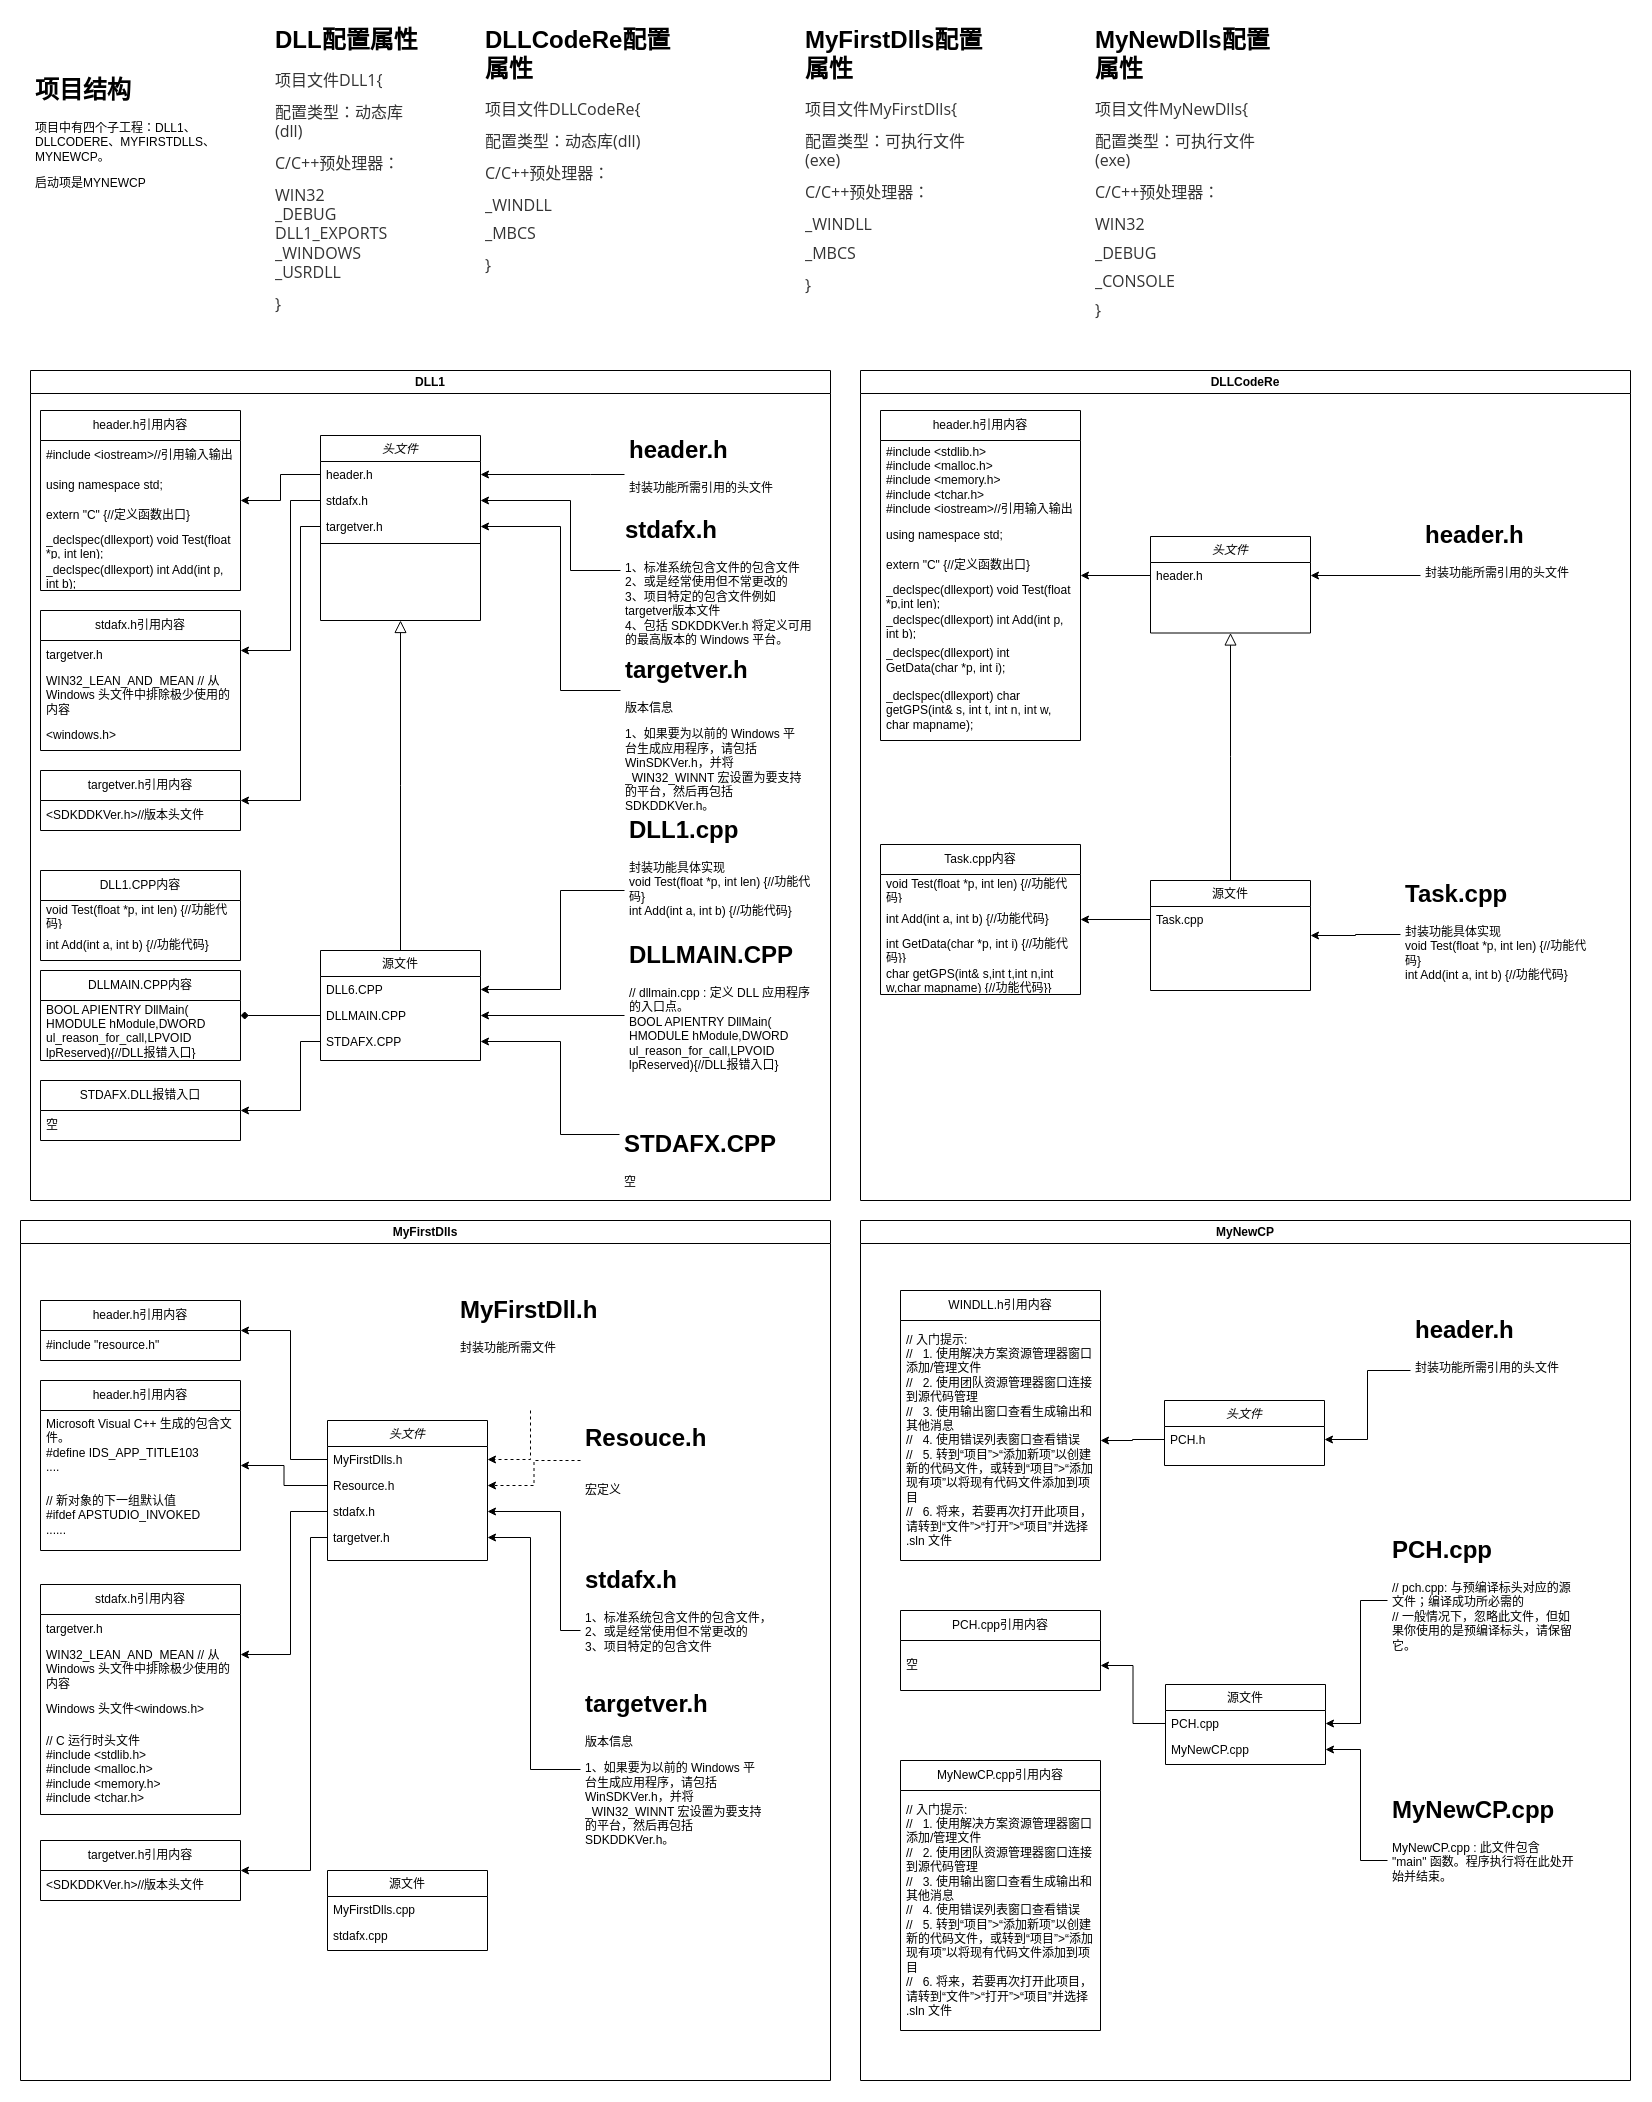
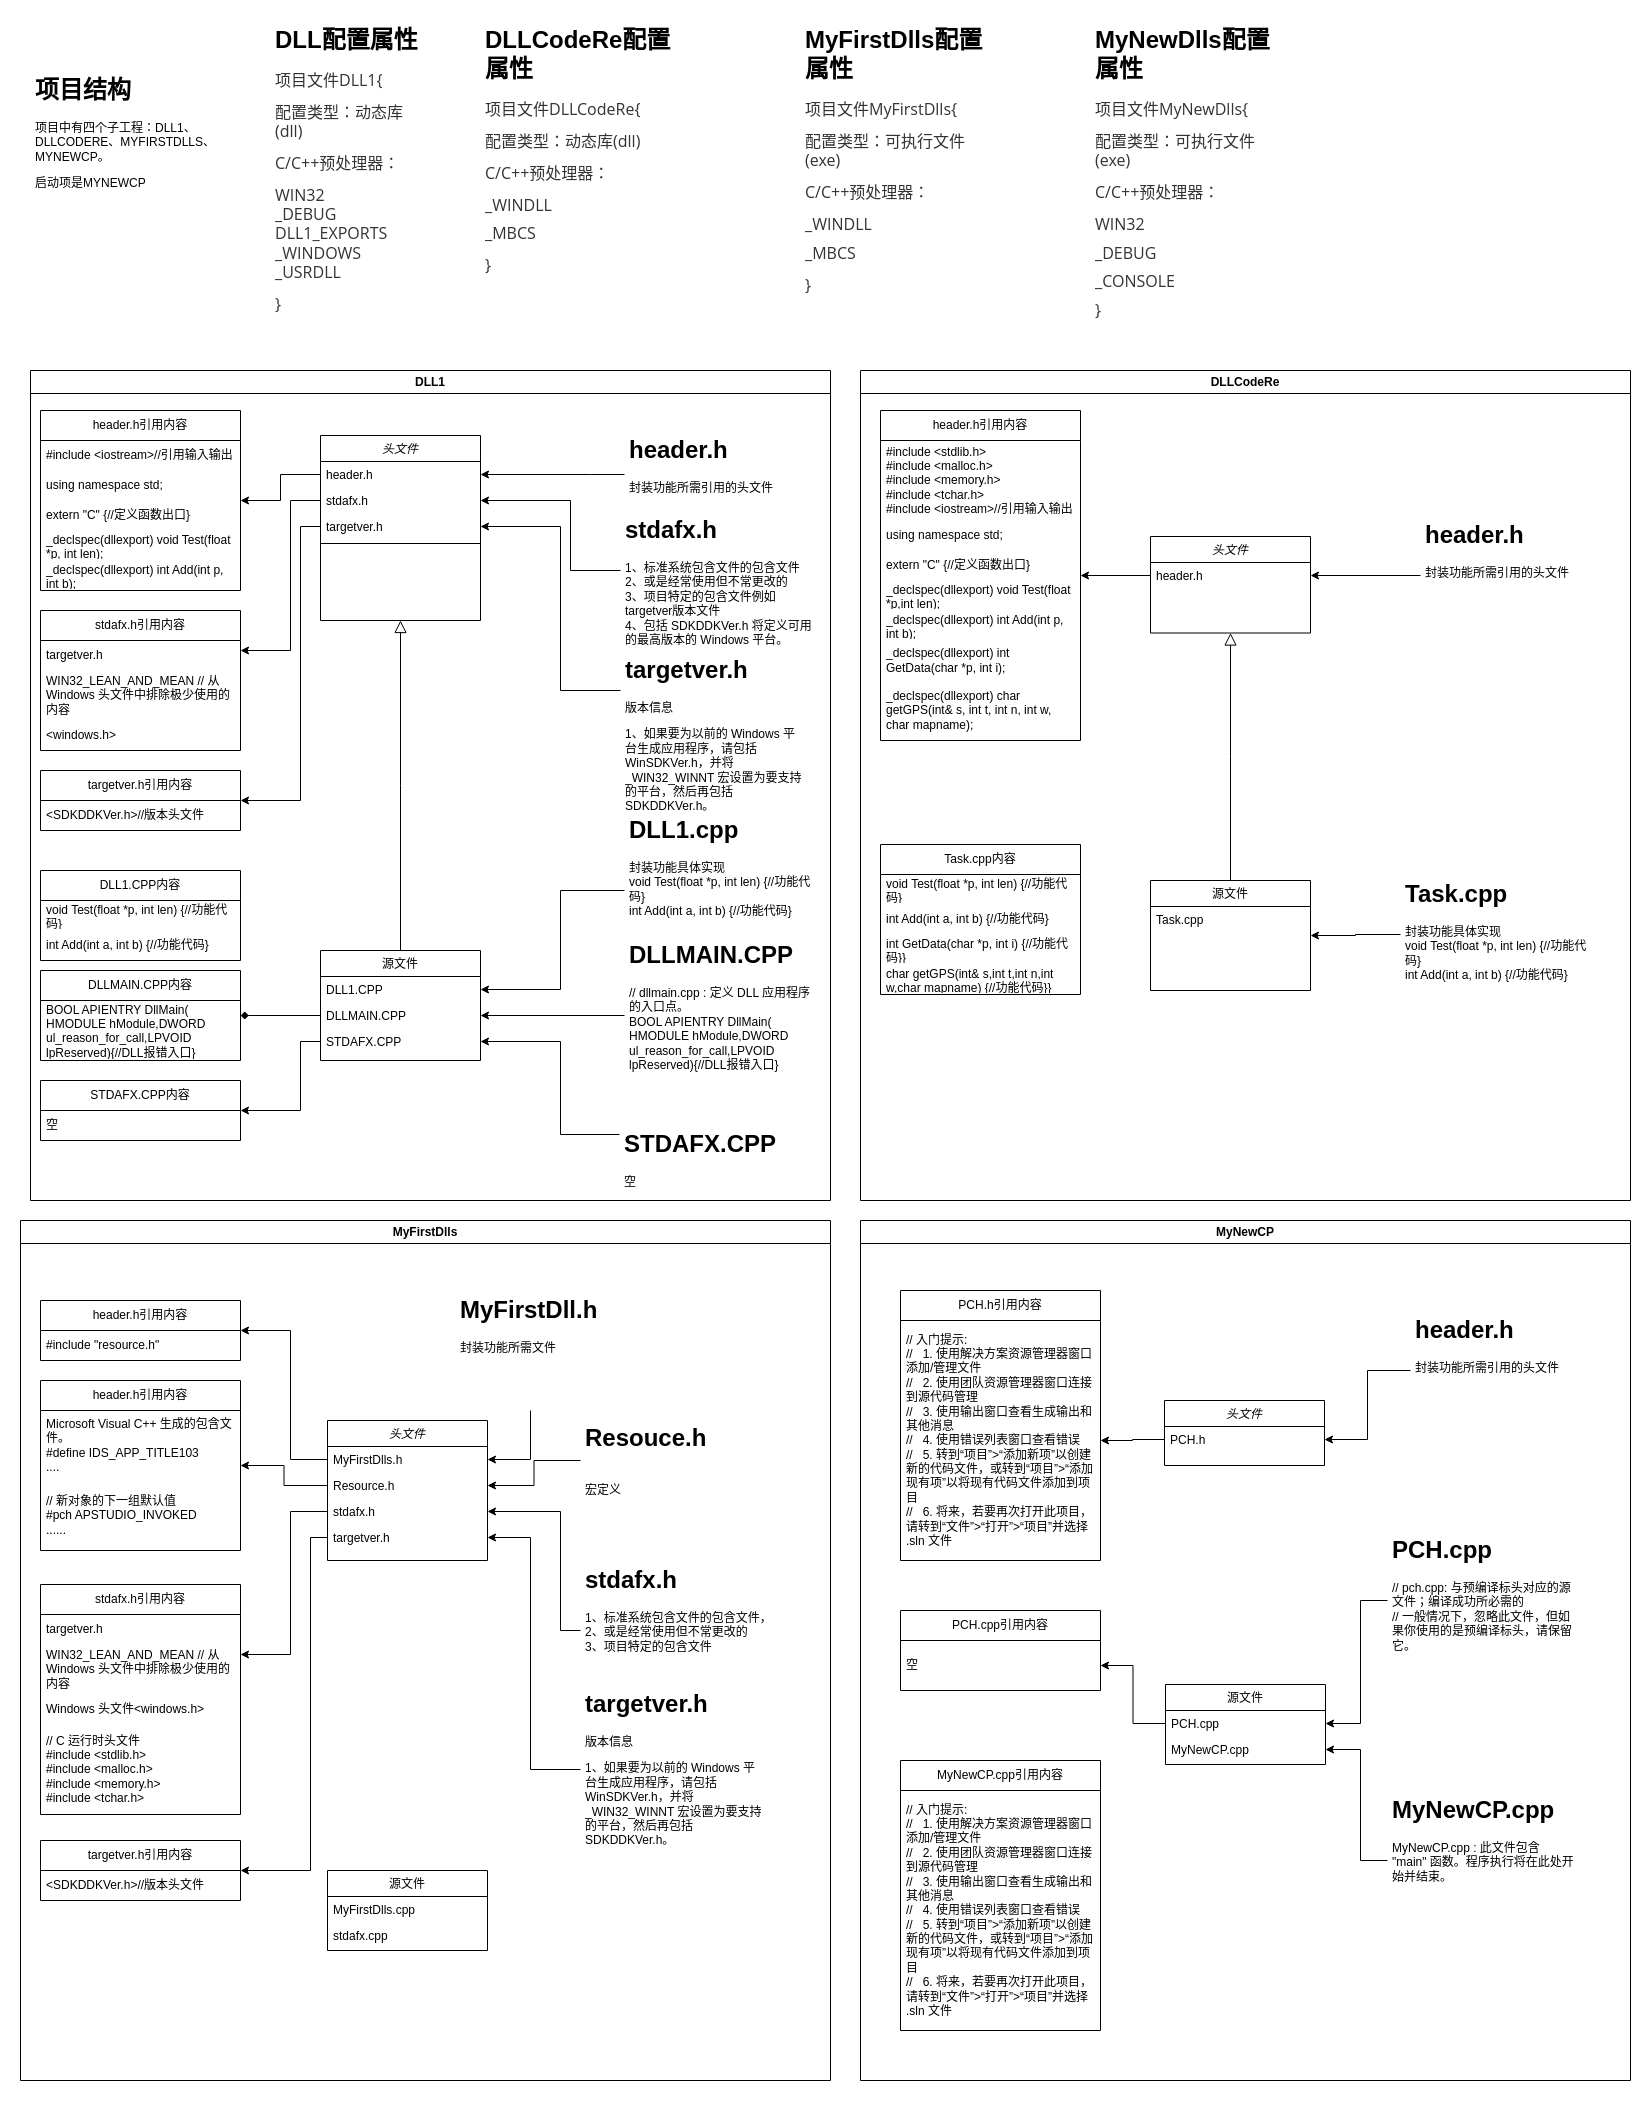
(1118, 920) -> none
(351, 990) -> (351, 990)
(141, 1096) -> (141, 1096)
(1001, 1306) -> (1001, 1306)
(531, 1454) -> (531, 1454)
(534, 1470) -> (534, 1470)
(121, 1516) -> (116, 1516)
